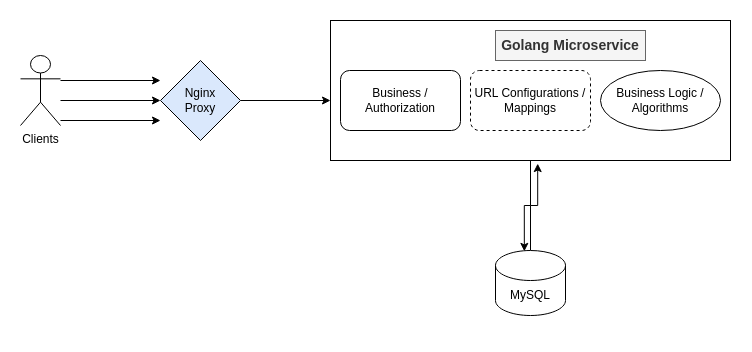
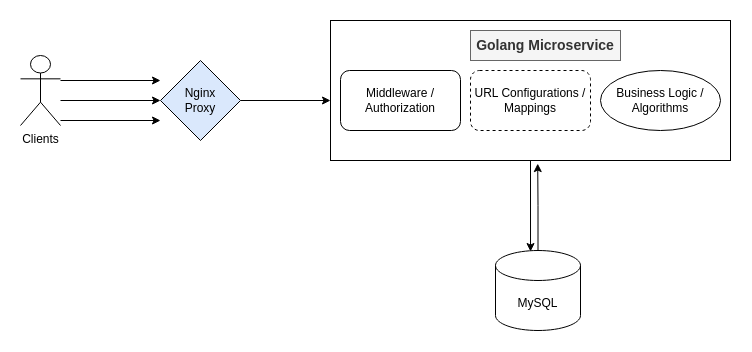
(571, 46) -> (546, 46)
(401, 101) -> (401, 101)
(531, 283) -> (538, 291)
